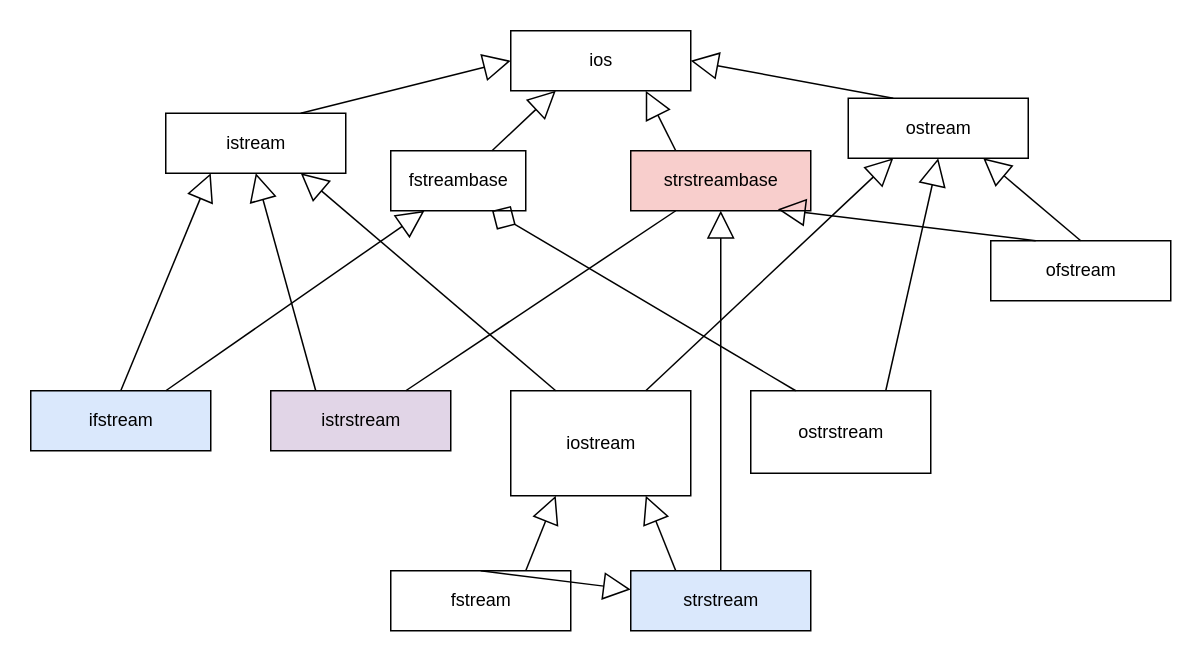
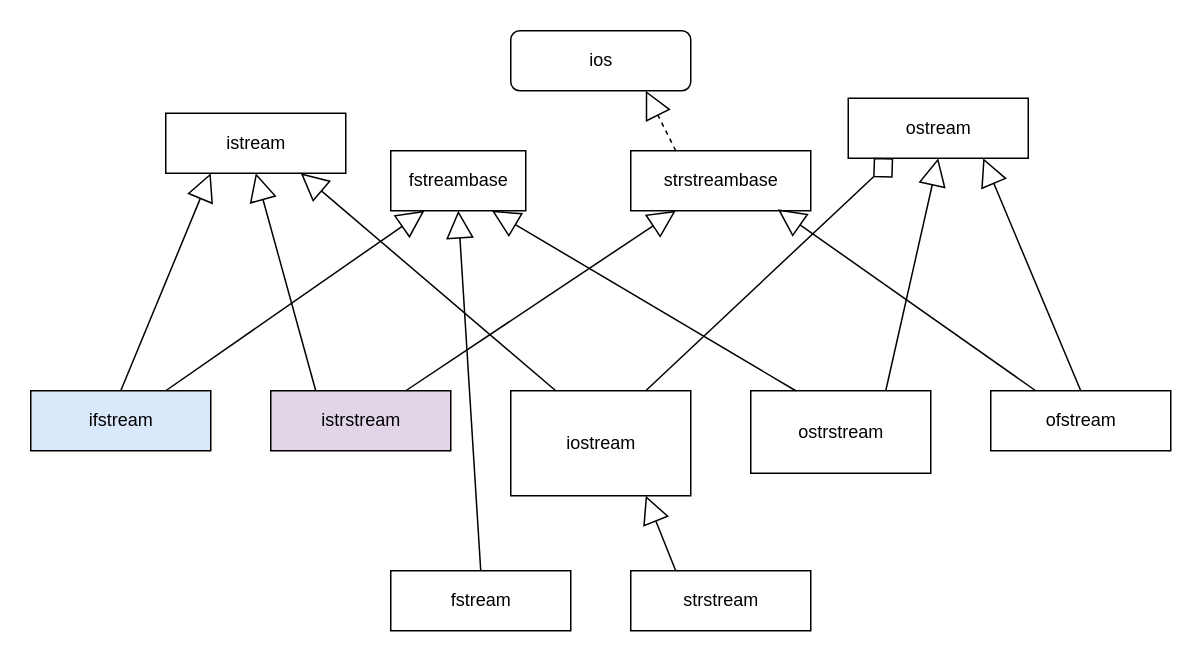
(601, 61) -> (601, 61)
(803, 82) -> none
(393, 90) -> none
(514, 130) -> none
(667, 132) -> (667, 132)
(873, 178) -> (872, 178)
(721, 181) -> (721, 181)
(662, 220) -> (651, 227)
(516, 225) -> (516, 225)
(1081, 271) -> (1081, 421)
(721, 404) -> none
(536, 546) -> none
(542, 578) -> (473, 444)
(721, 601) -> (721, 601)
